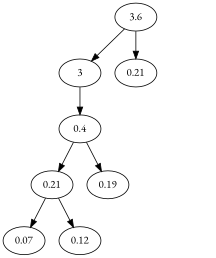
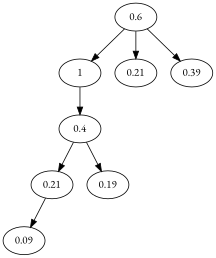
(136, 17) -> (136, 17)
(80, 73) -> (80, 73)
none -> (192, 73)
(24, 241) -> (24, 241)
(80, 241) -> none
